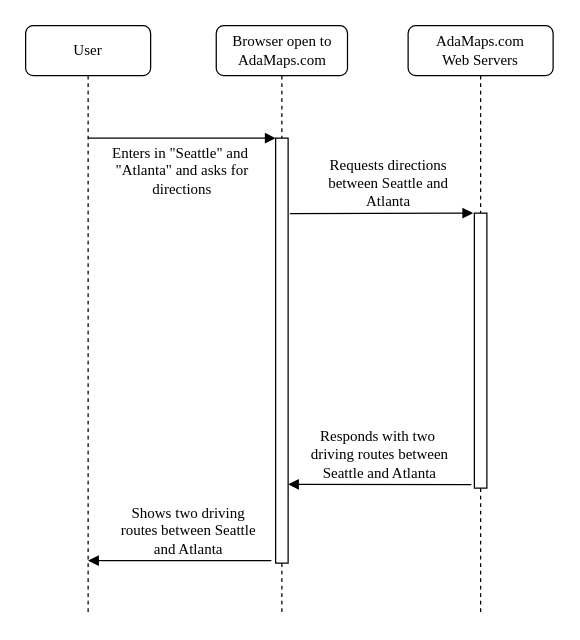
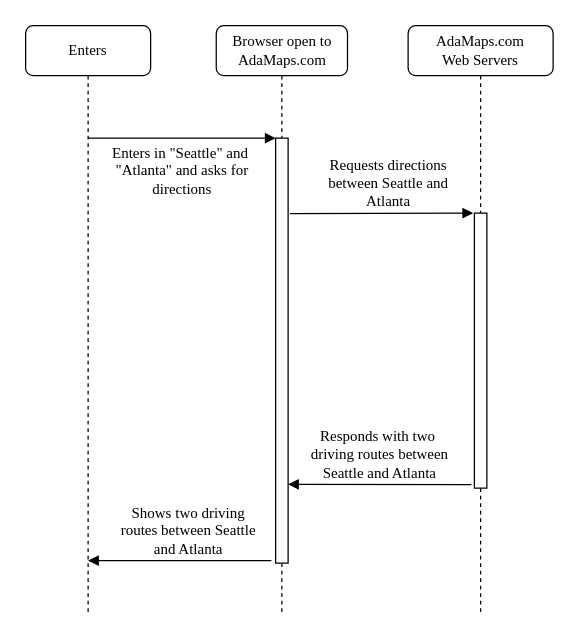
(88, 51) -> (88, 51)
